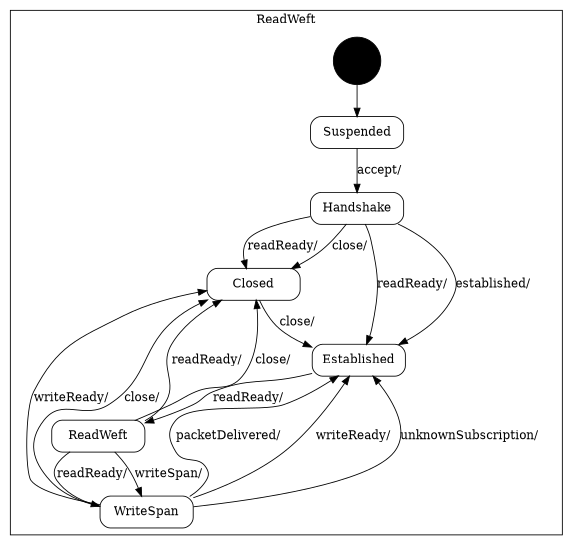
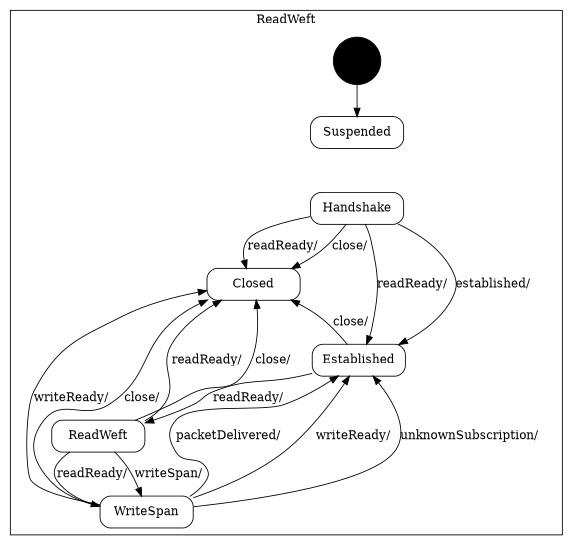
(357, 166) -> none
(277, 327) -> (325, 321)
